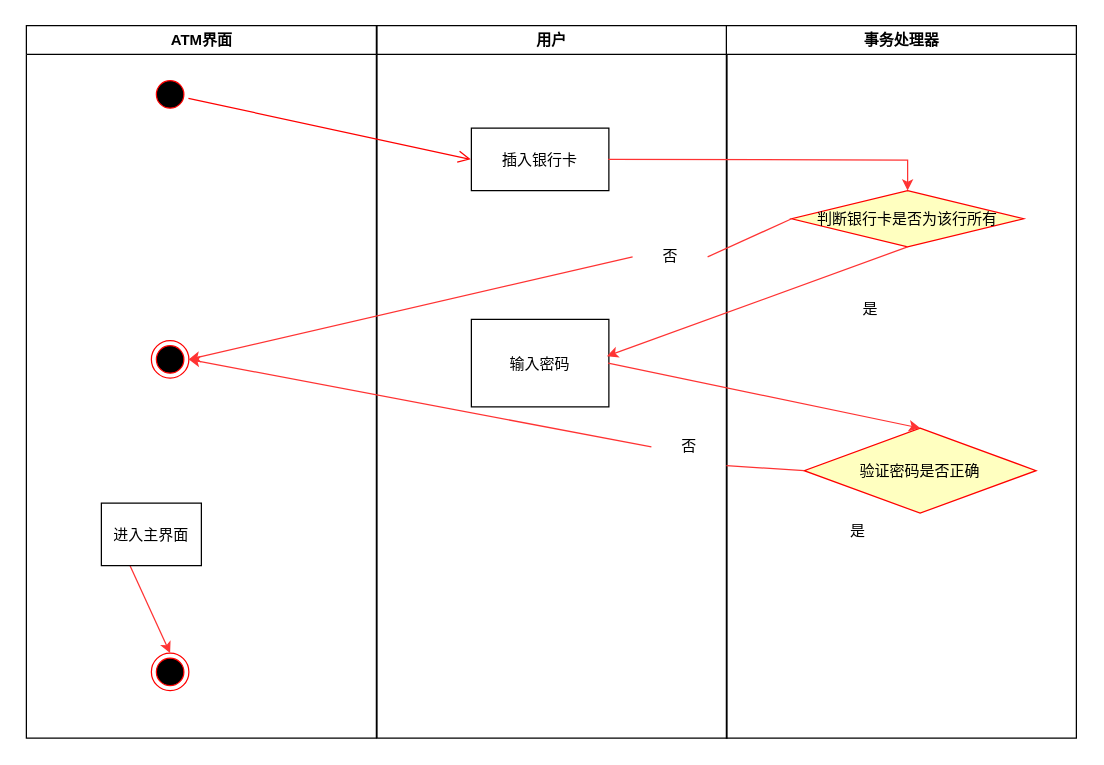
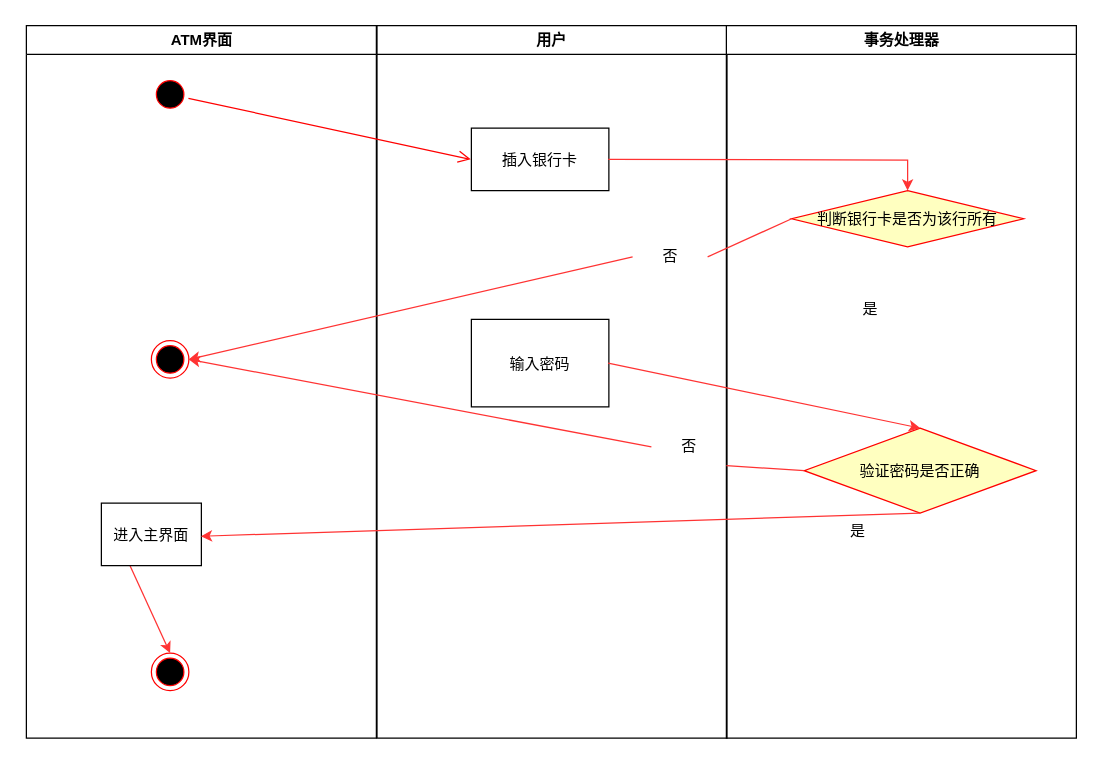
(761, 300) -> none
none -> (565, 525)
